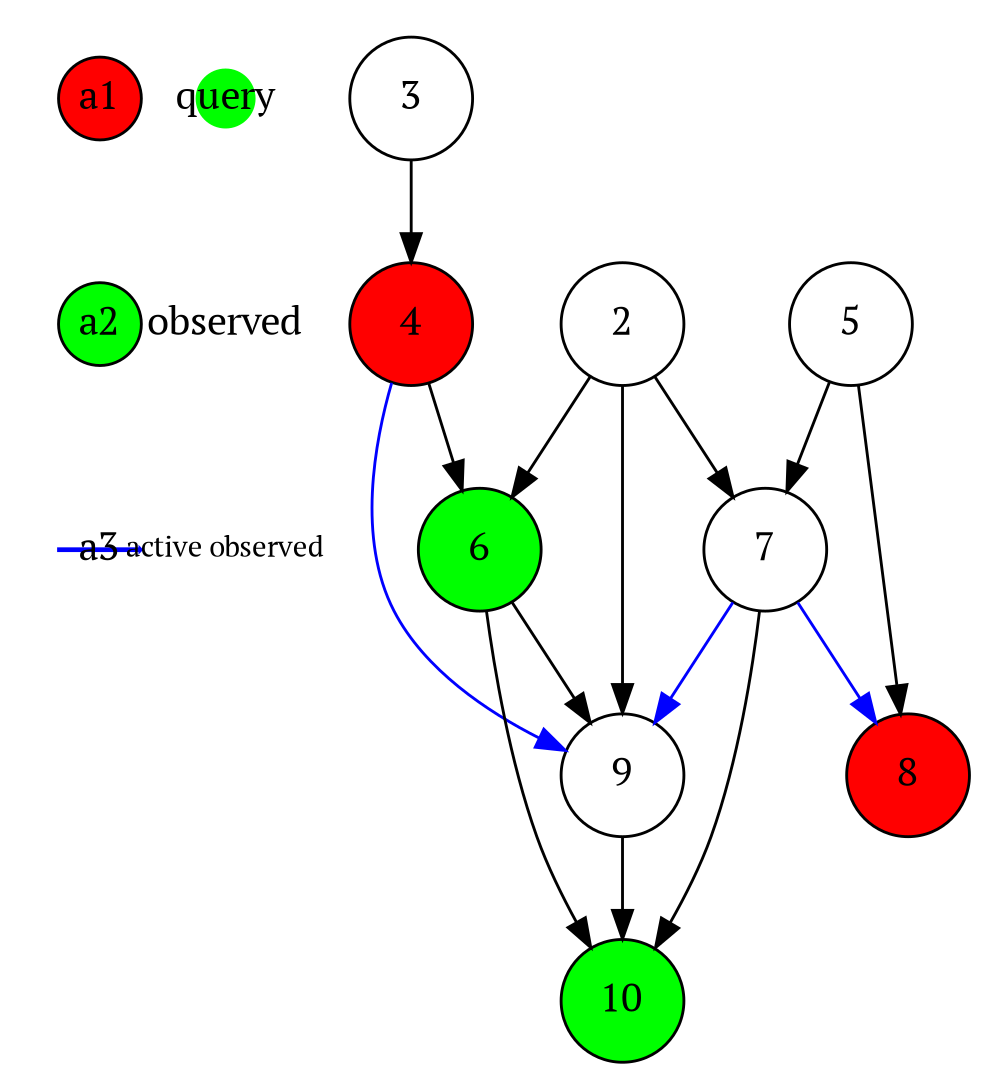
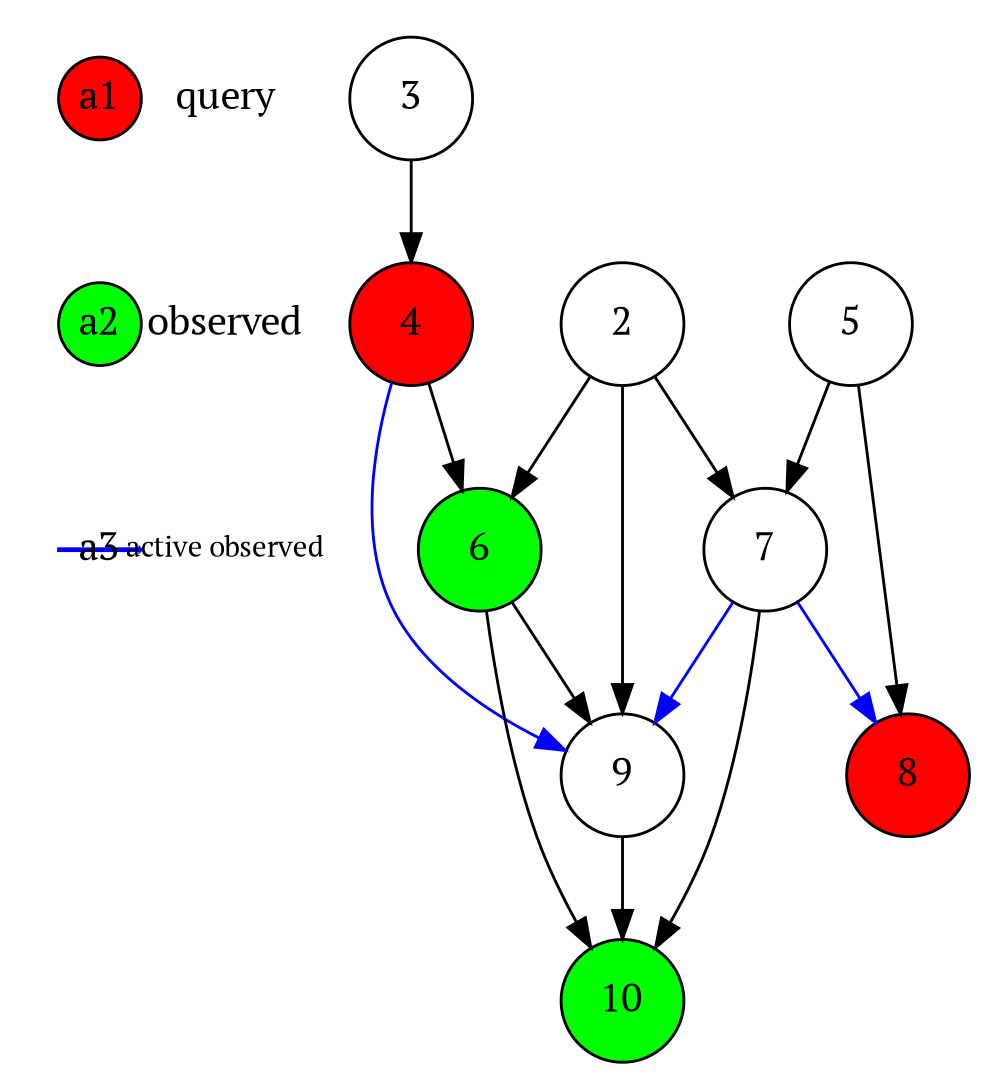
(226, 99) -> (226, 99)
